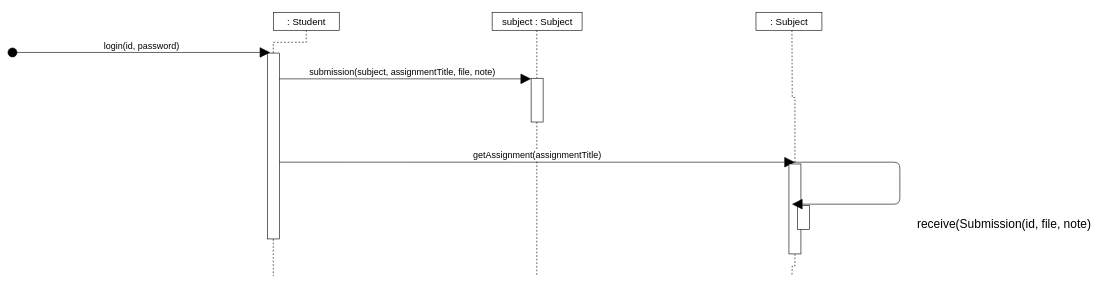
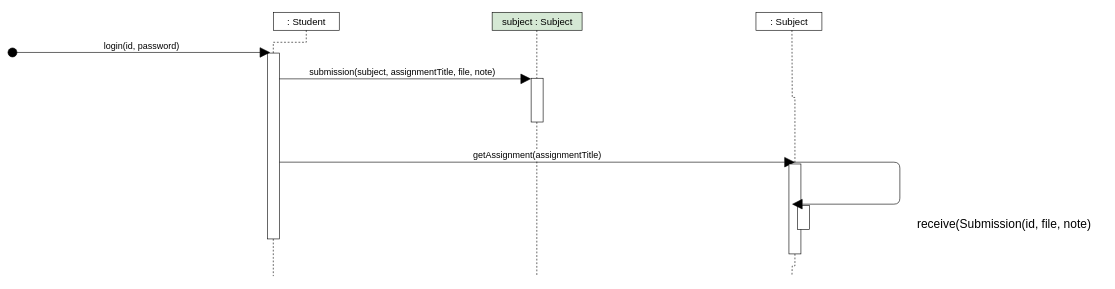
(537, 21) -> (537, 21)
